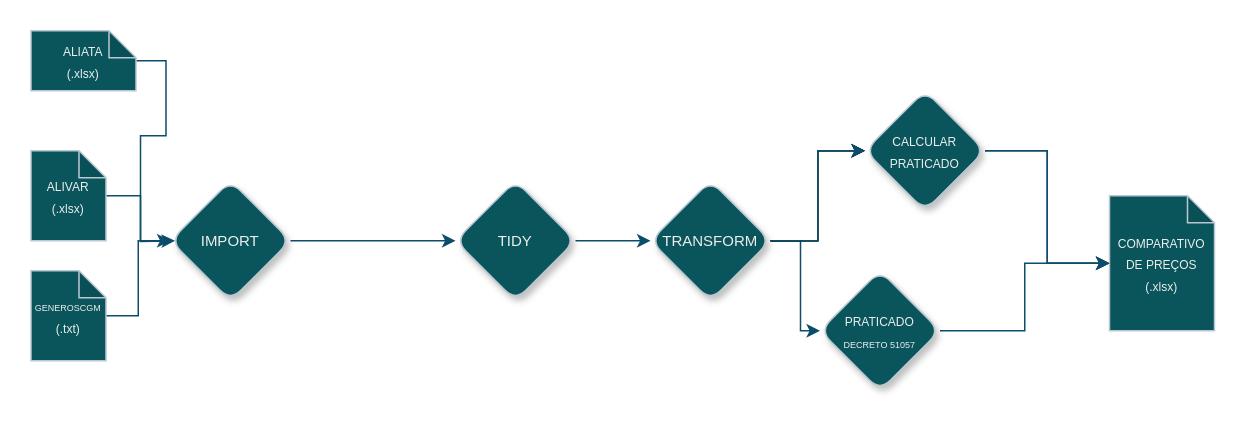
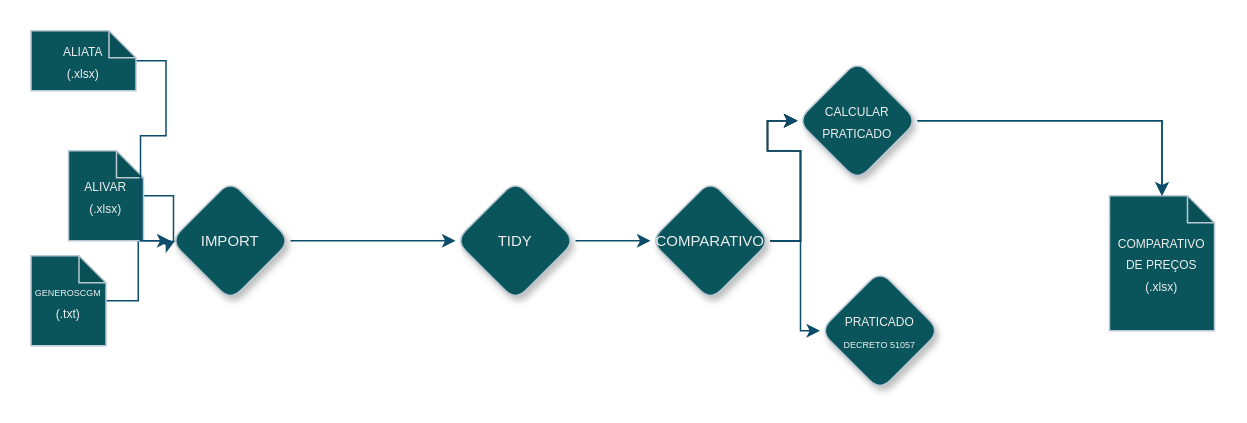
(925, 151) -> (857, 121)
(68, 196) -> (106, 196)
(710, 241) -> (710, 241)
(68, 316) -> (68, 301)
(1025, 330) -> none
